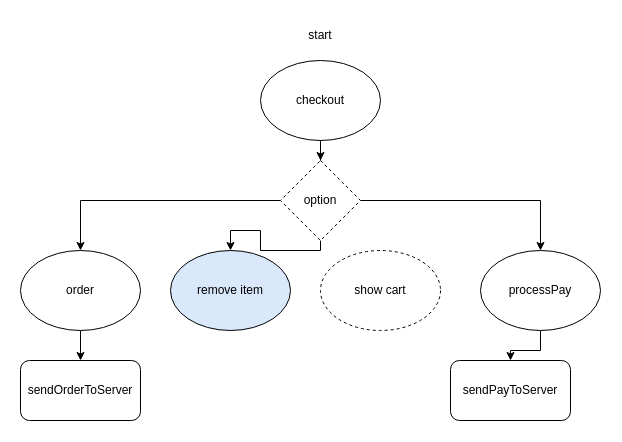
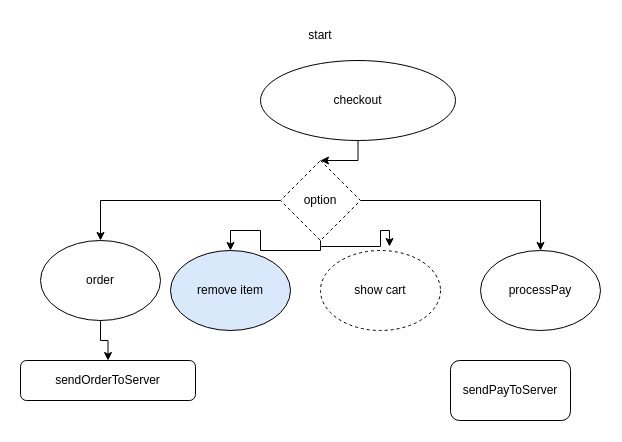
(321, 101) -> (358, 101)
none -> (368, 247)
(81, 291) -> (101, 281)
(535, 351) -> none
(81, 391) -> (108, 381)
